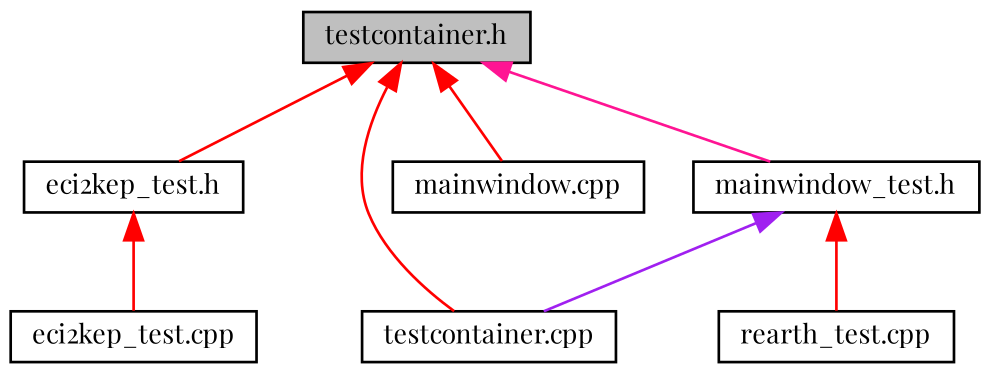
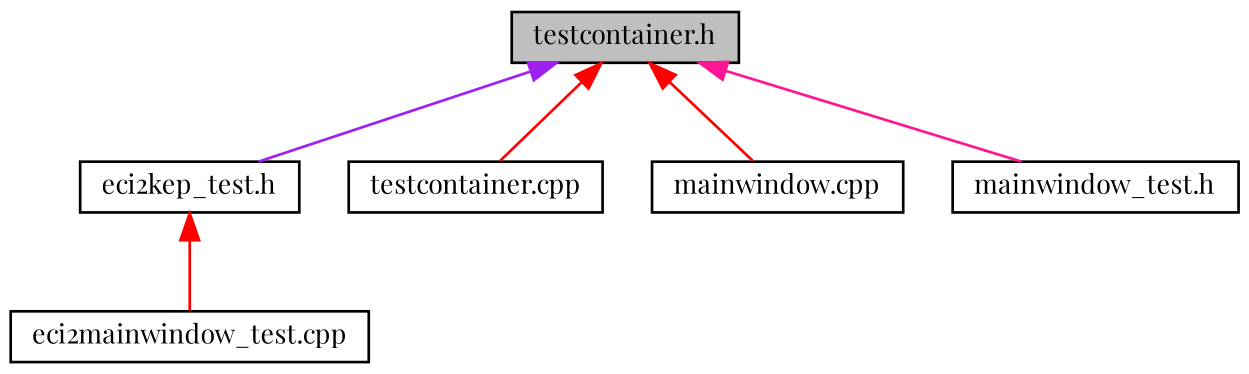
(263, 118) -> (394, 117)
(650, 267) -> none
(134, 337) -> (190, 337)
(836, 337) -> none
